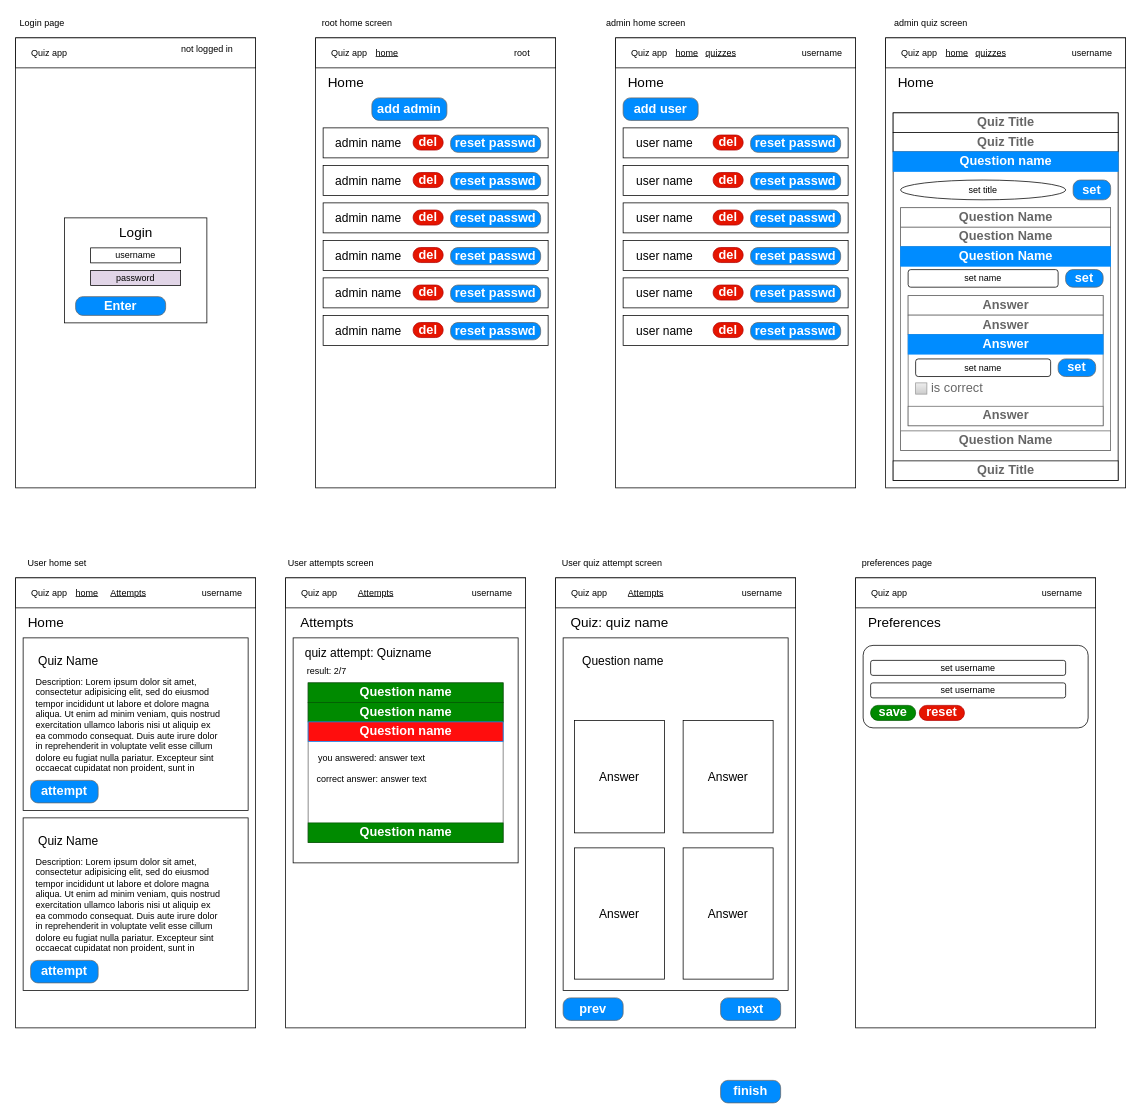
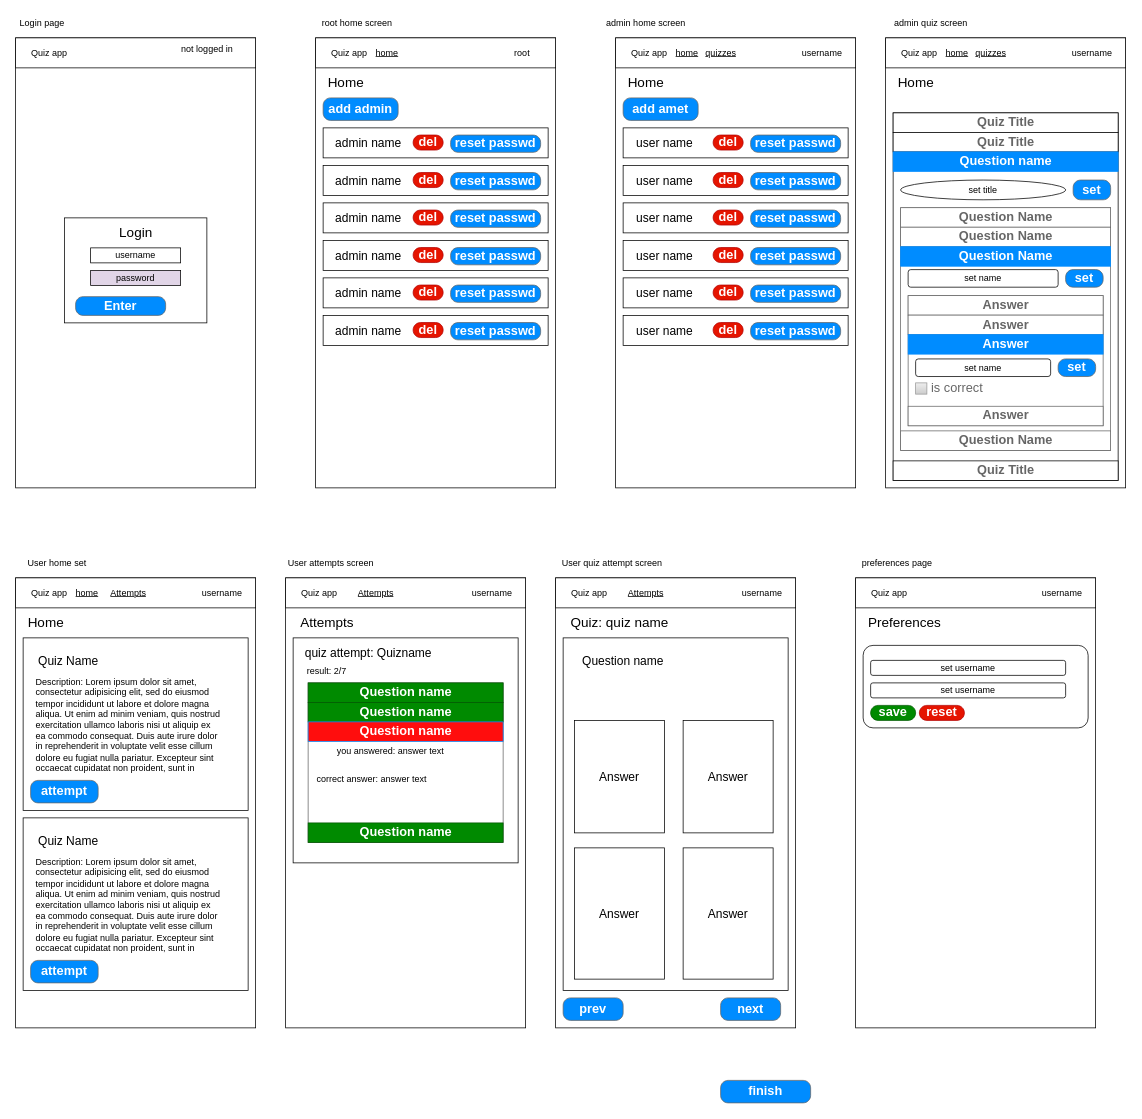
(409, 109) -> (360, 109)
(660, 109) -> (660, 109)
(372, 758) -> (390, 751)
(750, 1092) -> (765, 1092)
